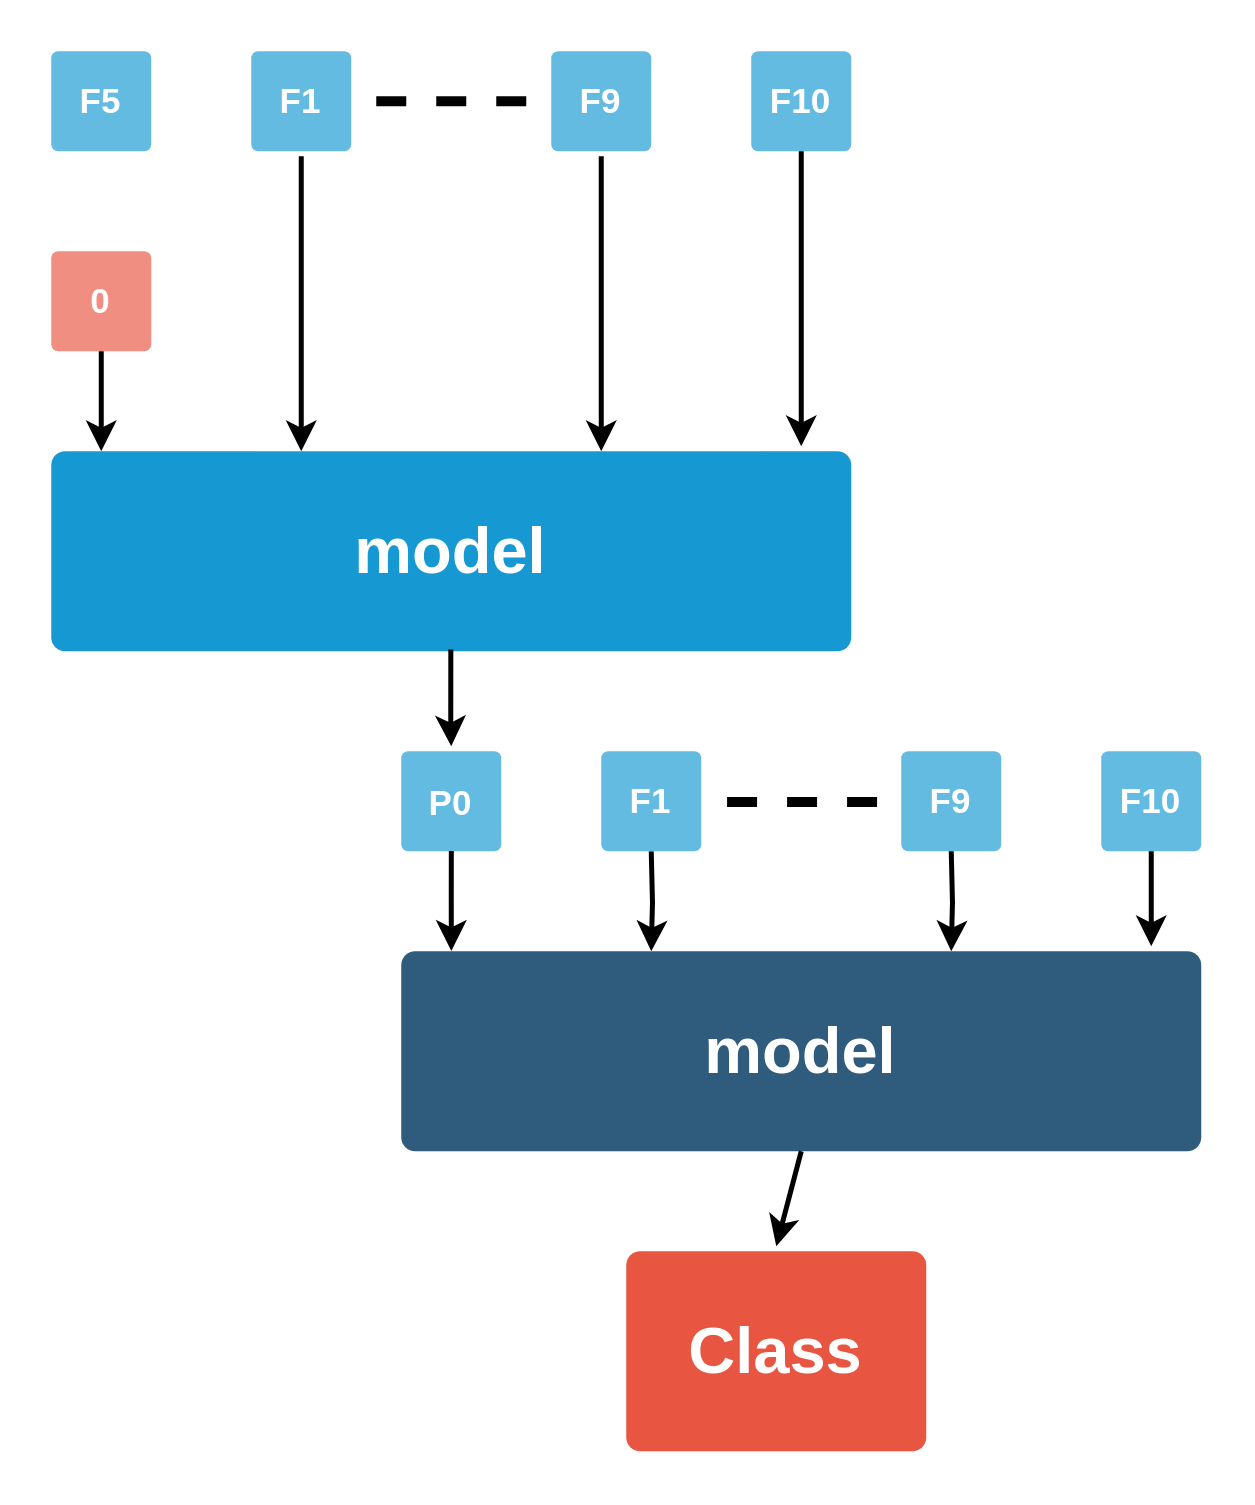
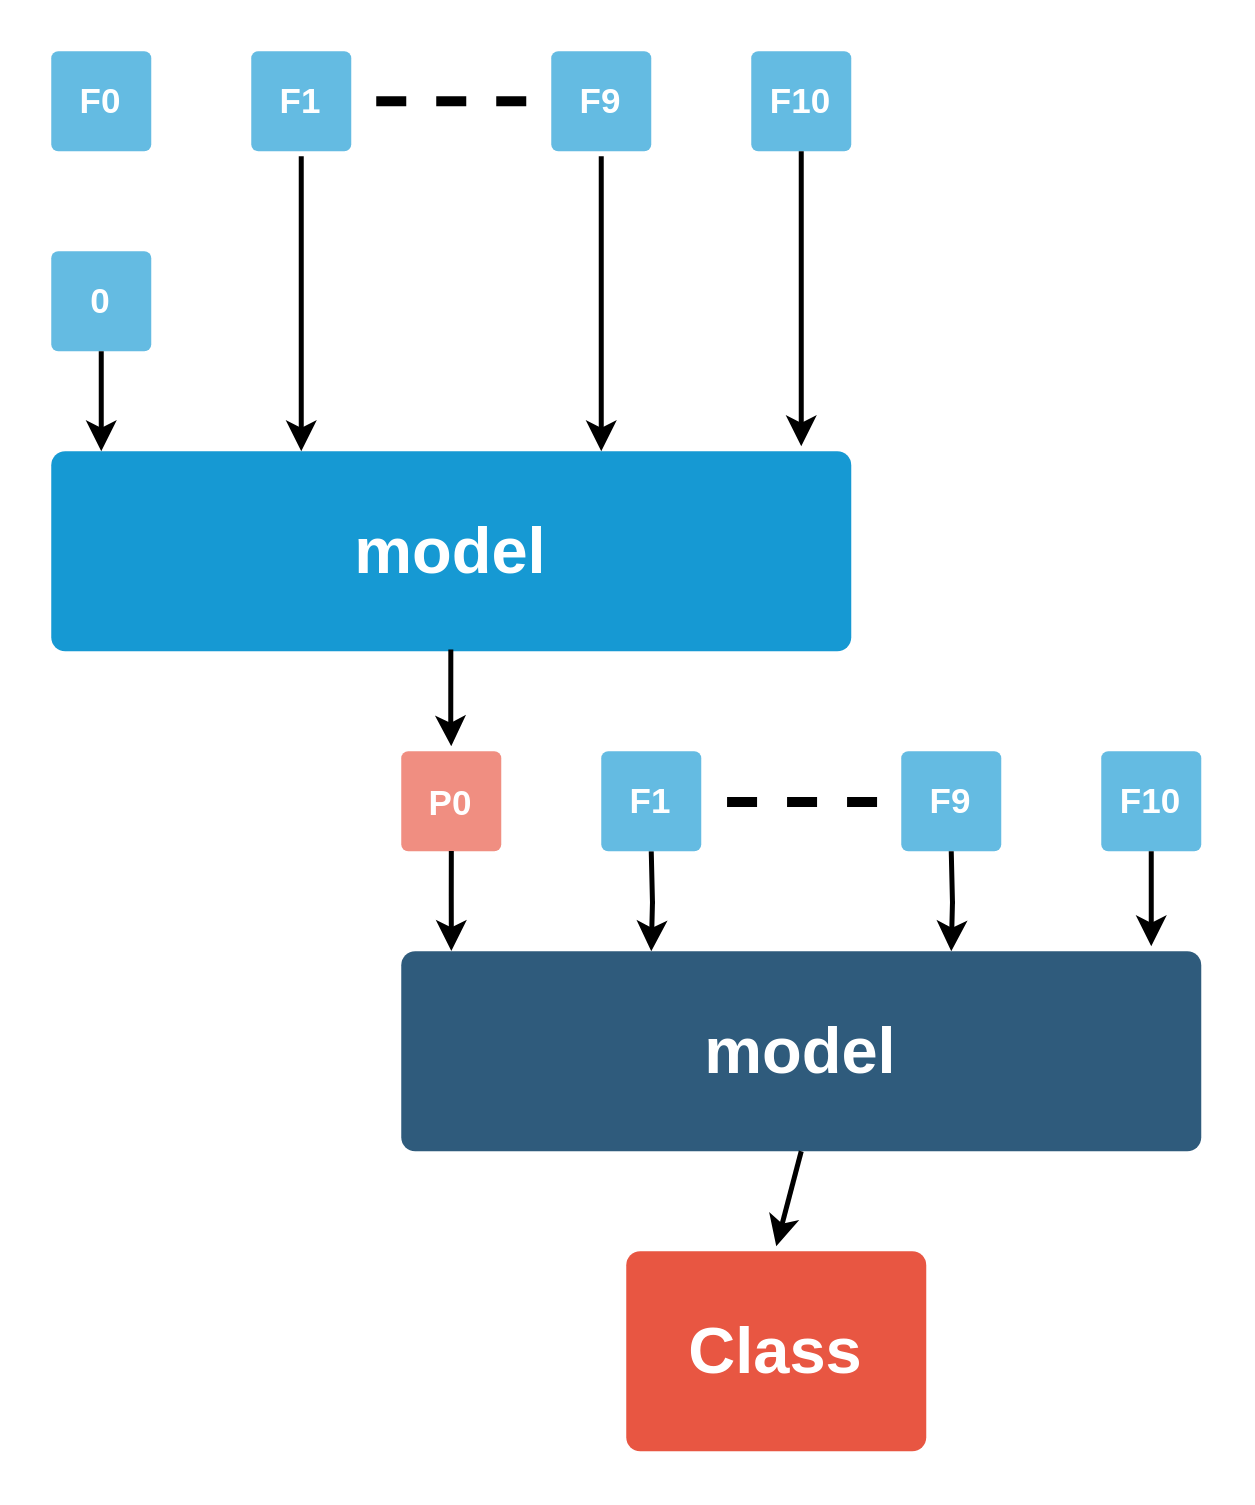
(101, 101) -> (101, 101)
(101, 301) -> (101, 301)
(451, 801) -> (451, 801)
